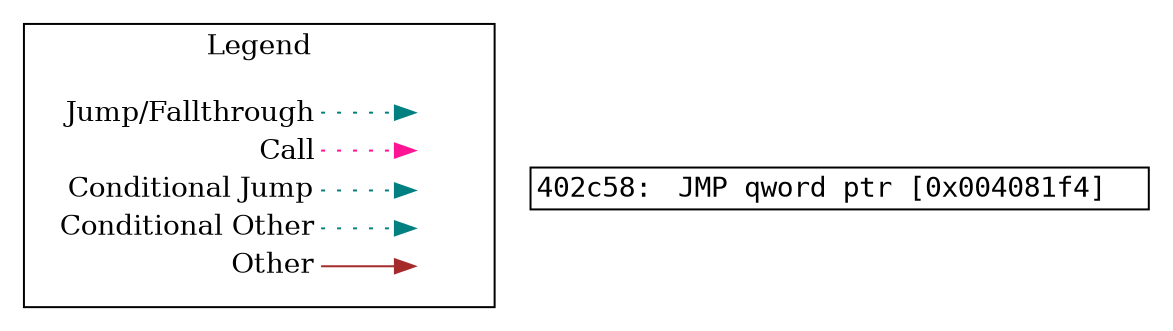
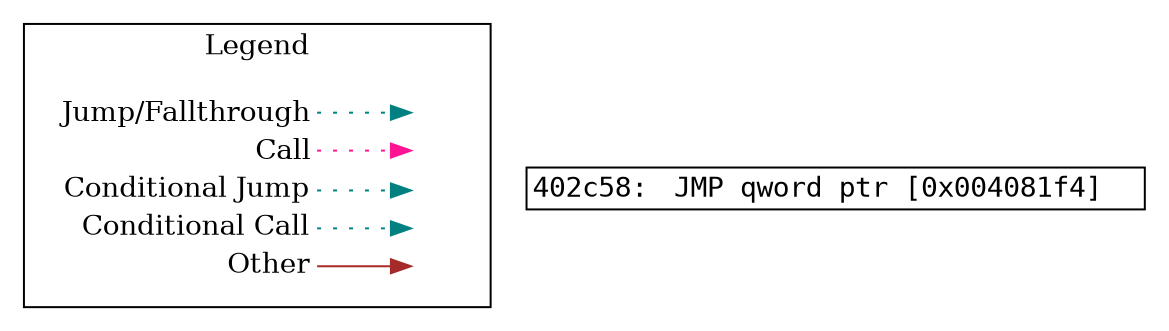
(187, 226) -> (196, 226)
